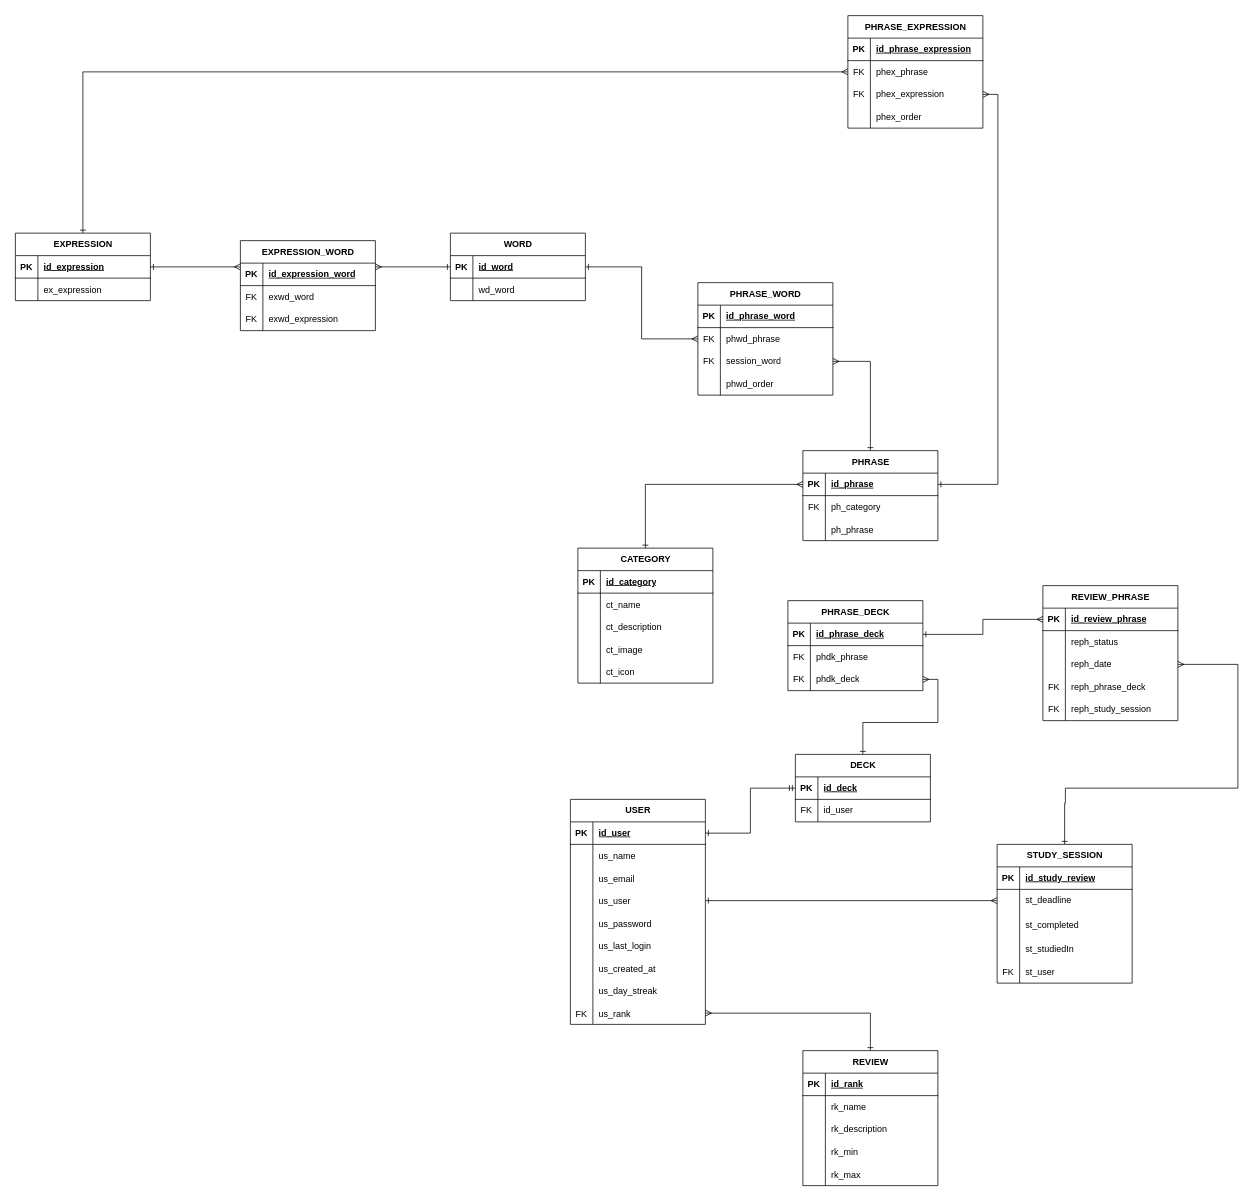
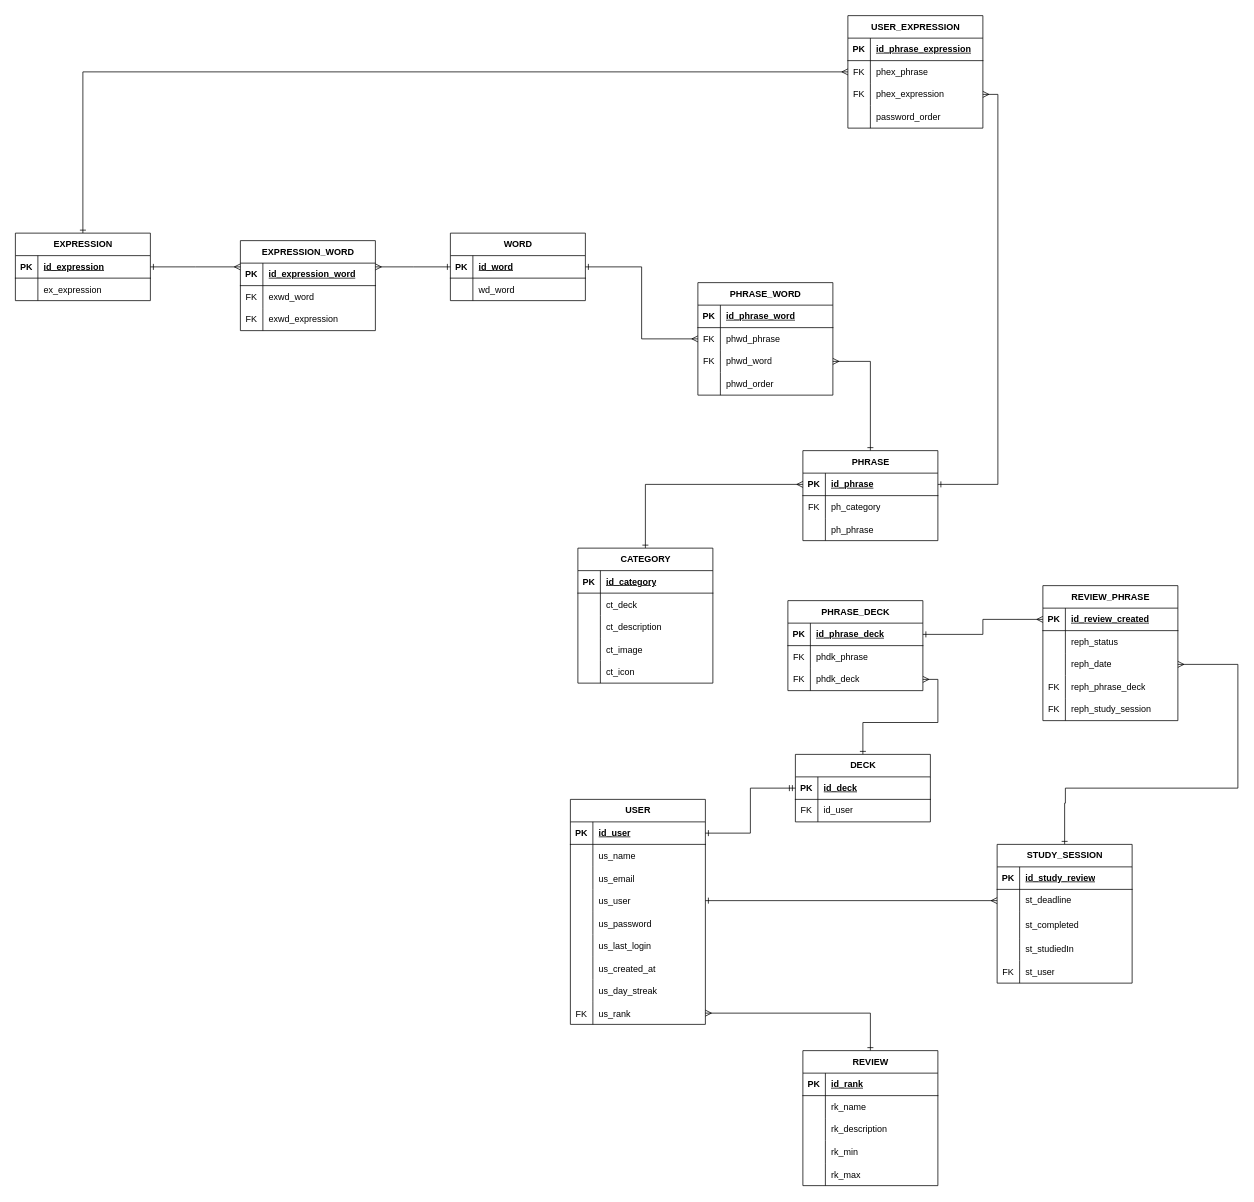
(916, 27) -> (916, 27)
(901, 117) -> (911, 117)
(755, 361) -> (749, 361)
(624, 605) -> (624, 605)
(1109, 619) -> (1112, 619)
